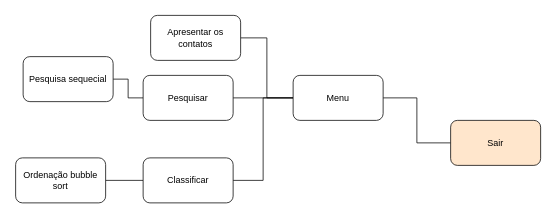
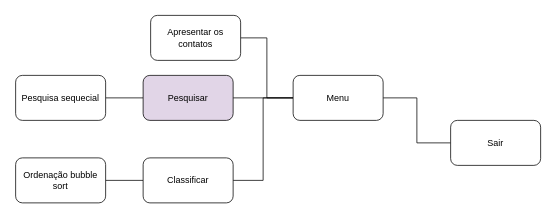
(68, 79) -> (60, 98)
(188, 98) -> (188, 98)
(495, 143) -> (495, 143)
